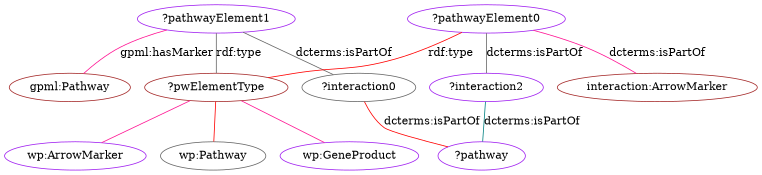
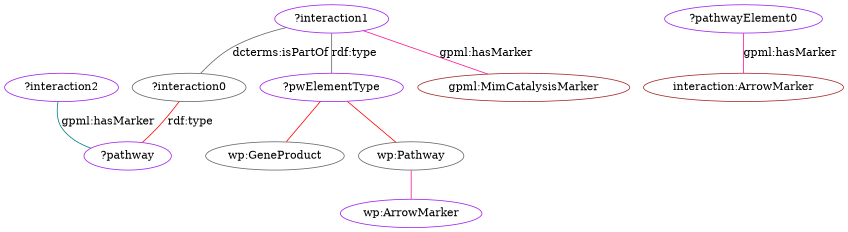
(216, 19) -> (332, 19)
(486, 53) -> none
(657, 53) -> (790, 53)
(368, 65) -> none
(70, 87) -> (524, 87)
(216, 87) -> (332, 87)
(146, 122) -> (411, 185)
(283, 122) -> (303, 122)
(432, 122) -> (191, 122)
(532, 122) -> (108, 122)
(349, 156) -> (275, 156)
